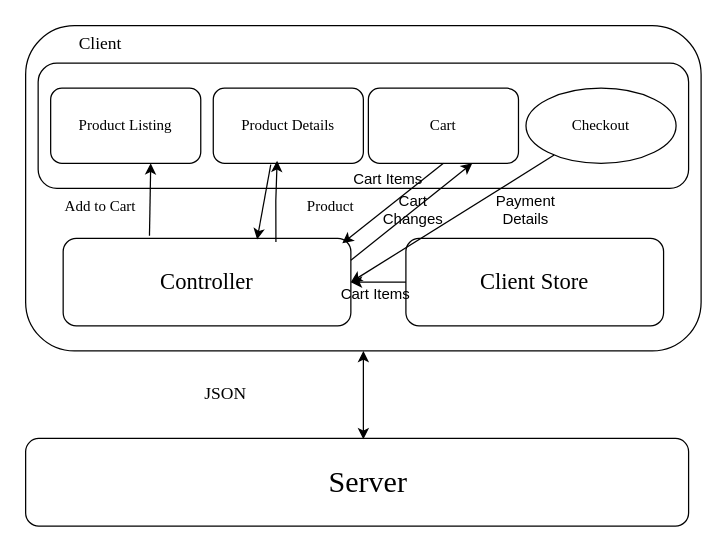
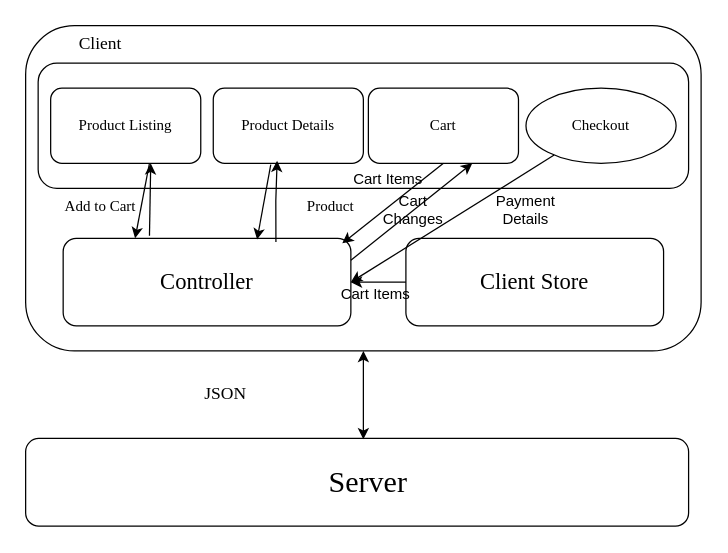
none -> (143, 197)
